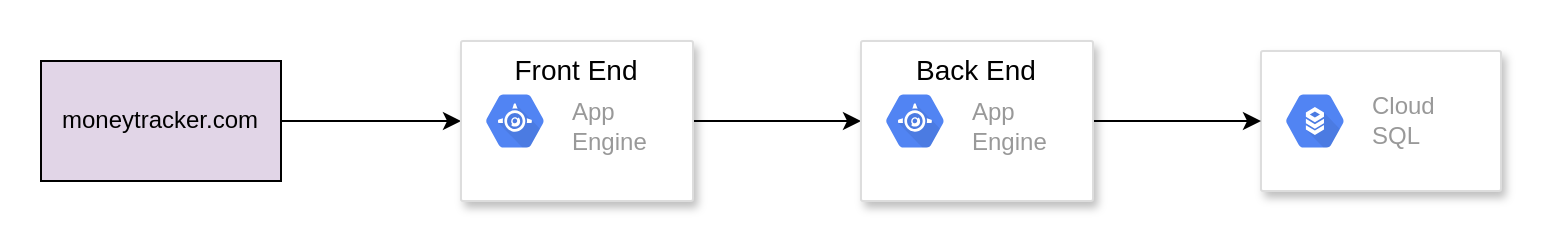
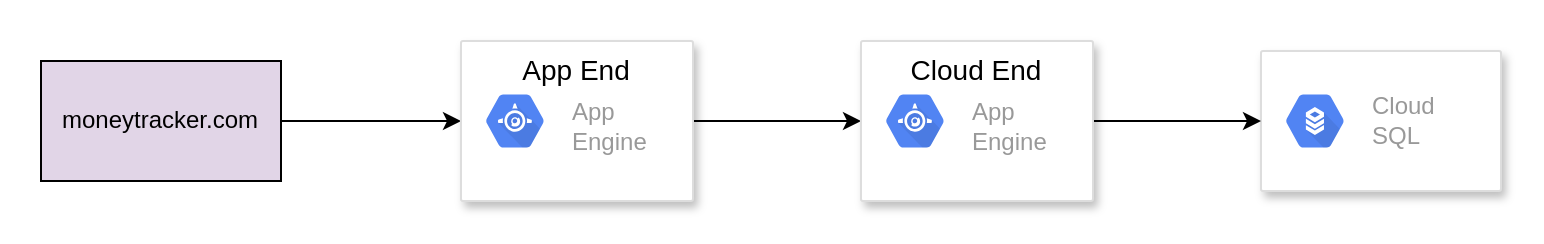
(576, 71) -> (576, 71)
(976, 71) -> (976, 71)
